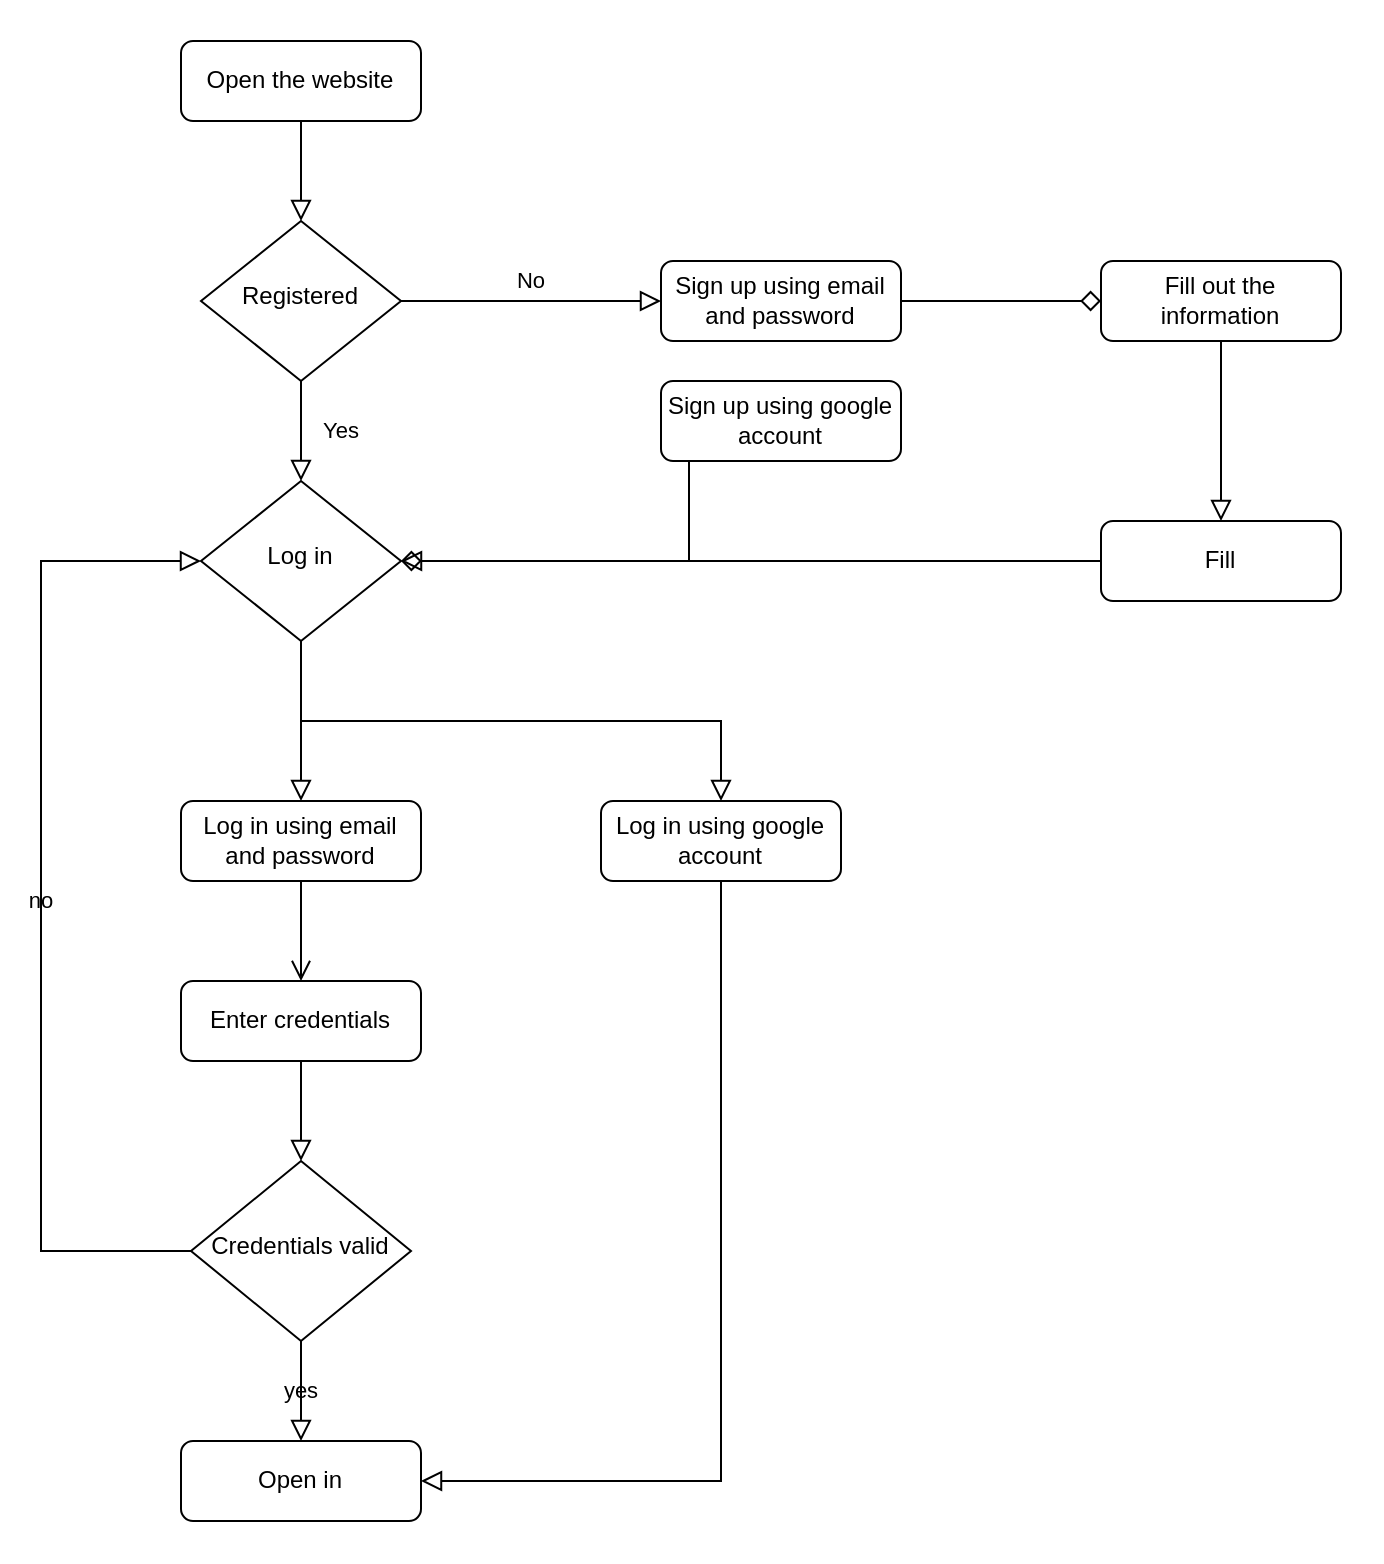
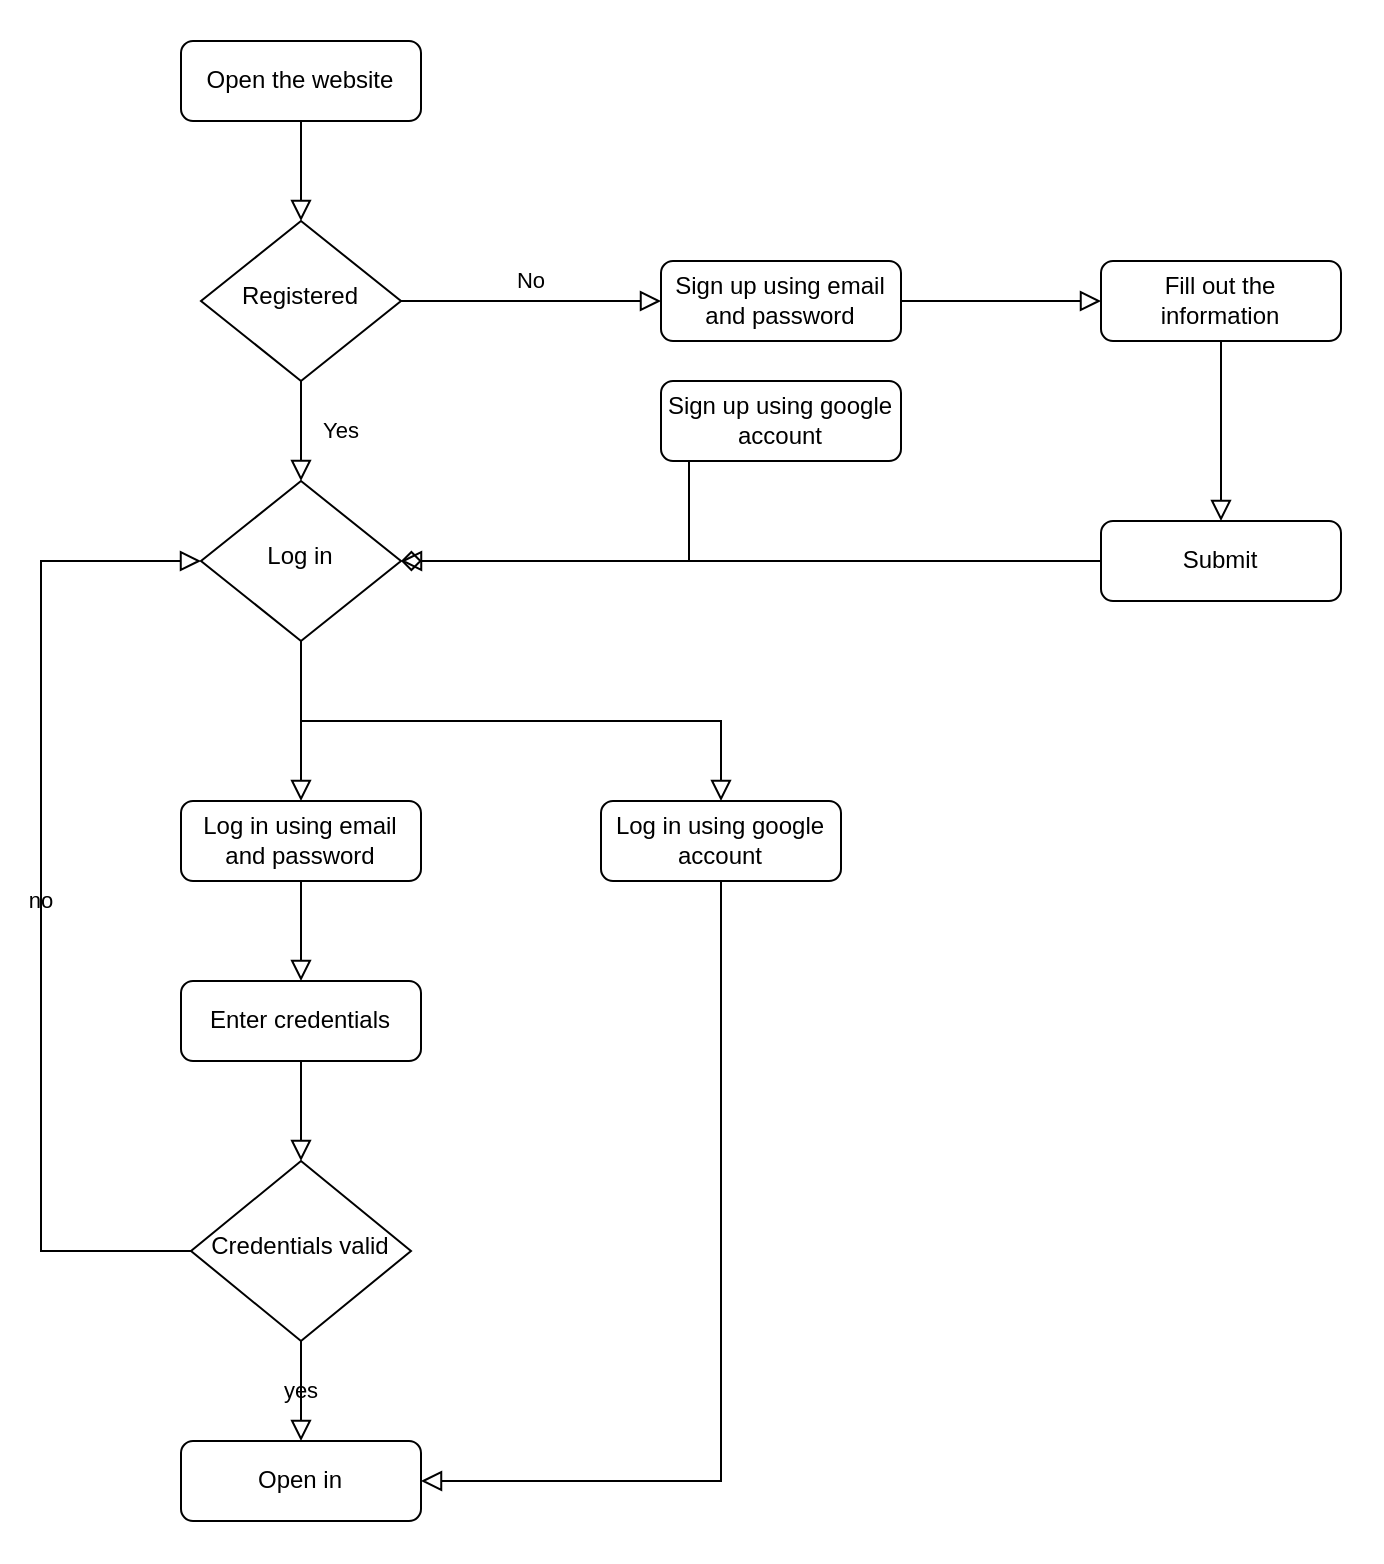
(1080, 301) -> (1079, 301)
(1221, 561) -> (1221, 561)
(301, 966) -> (301, 959)
